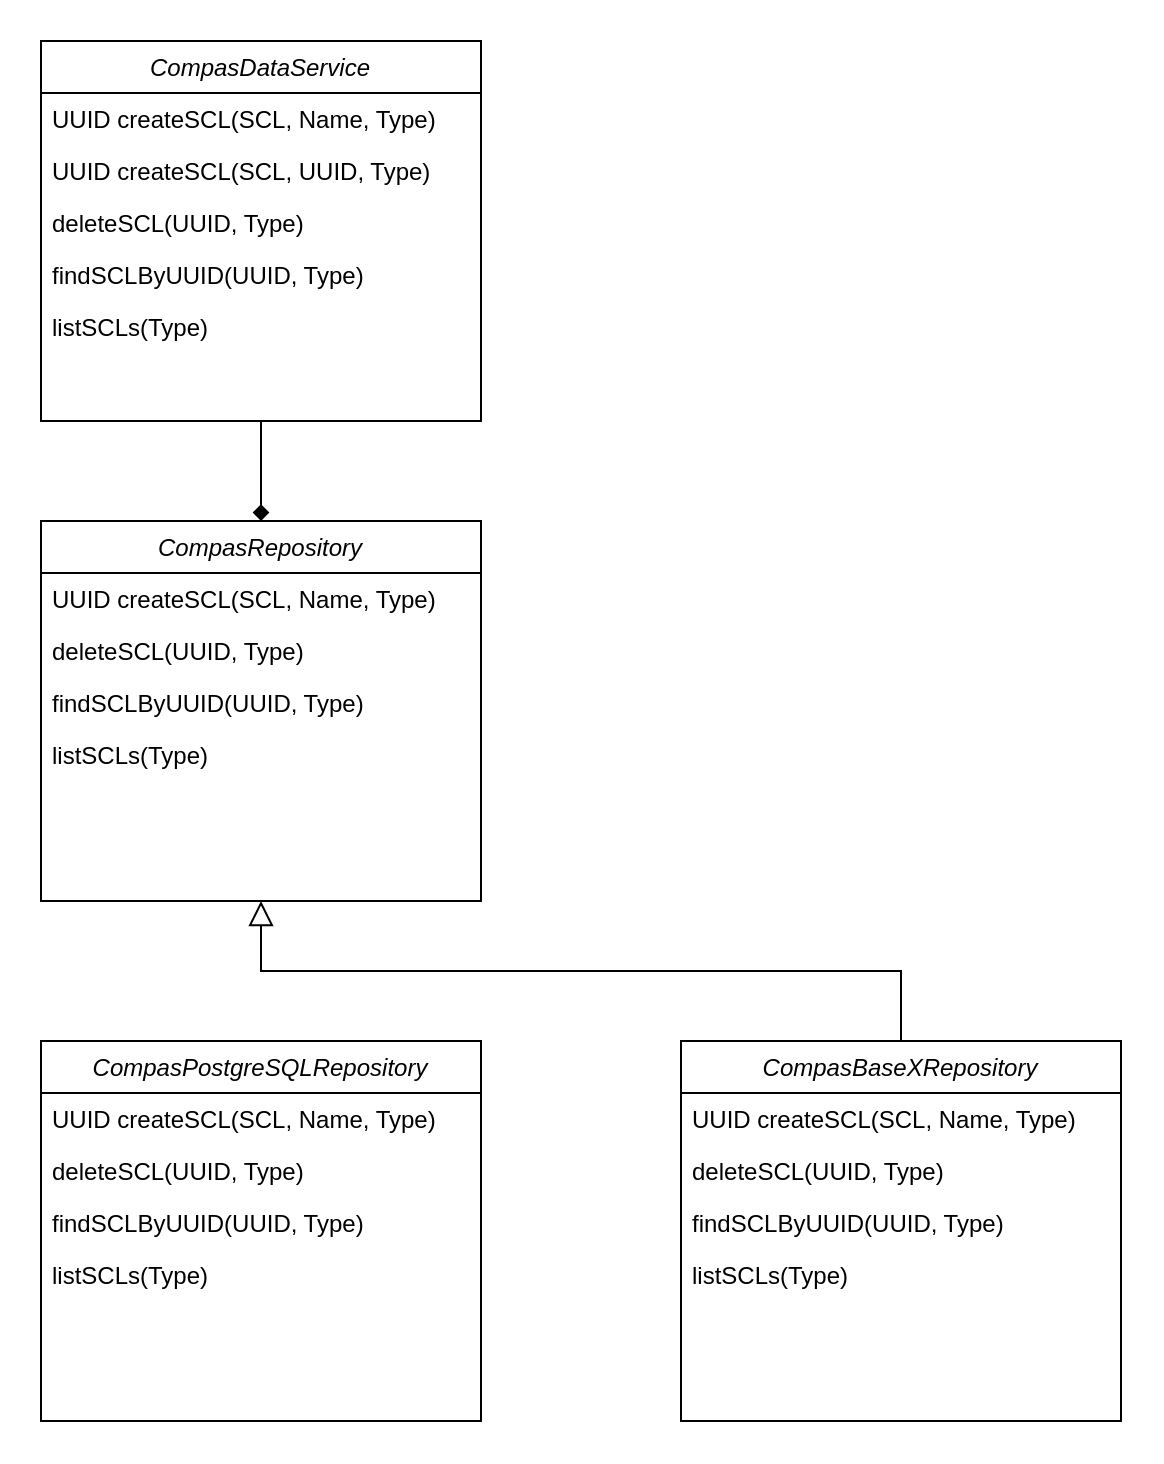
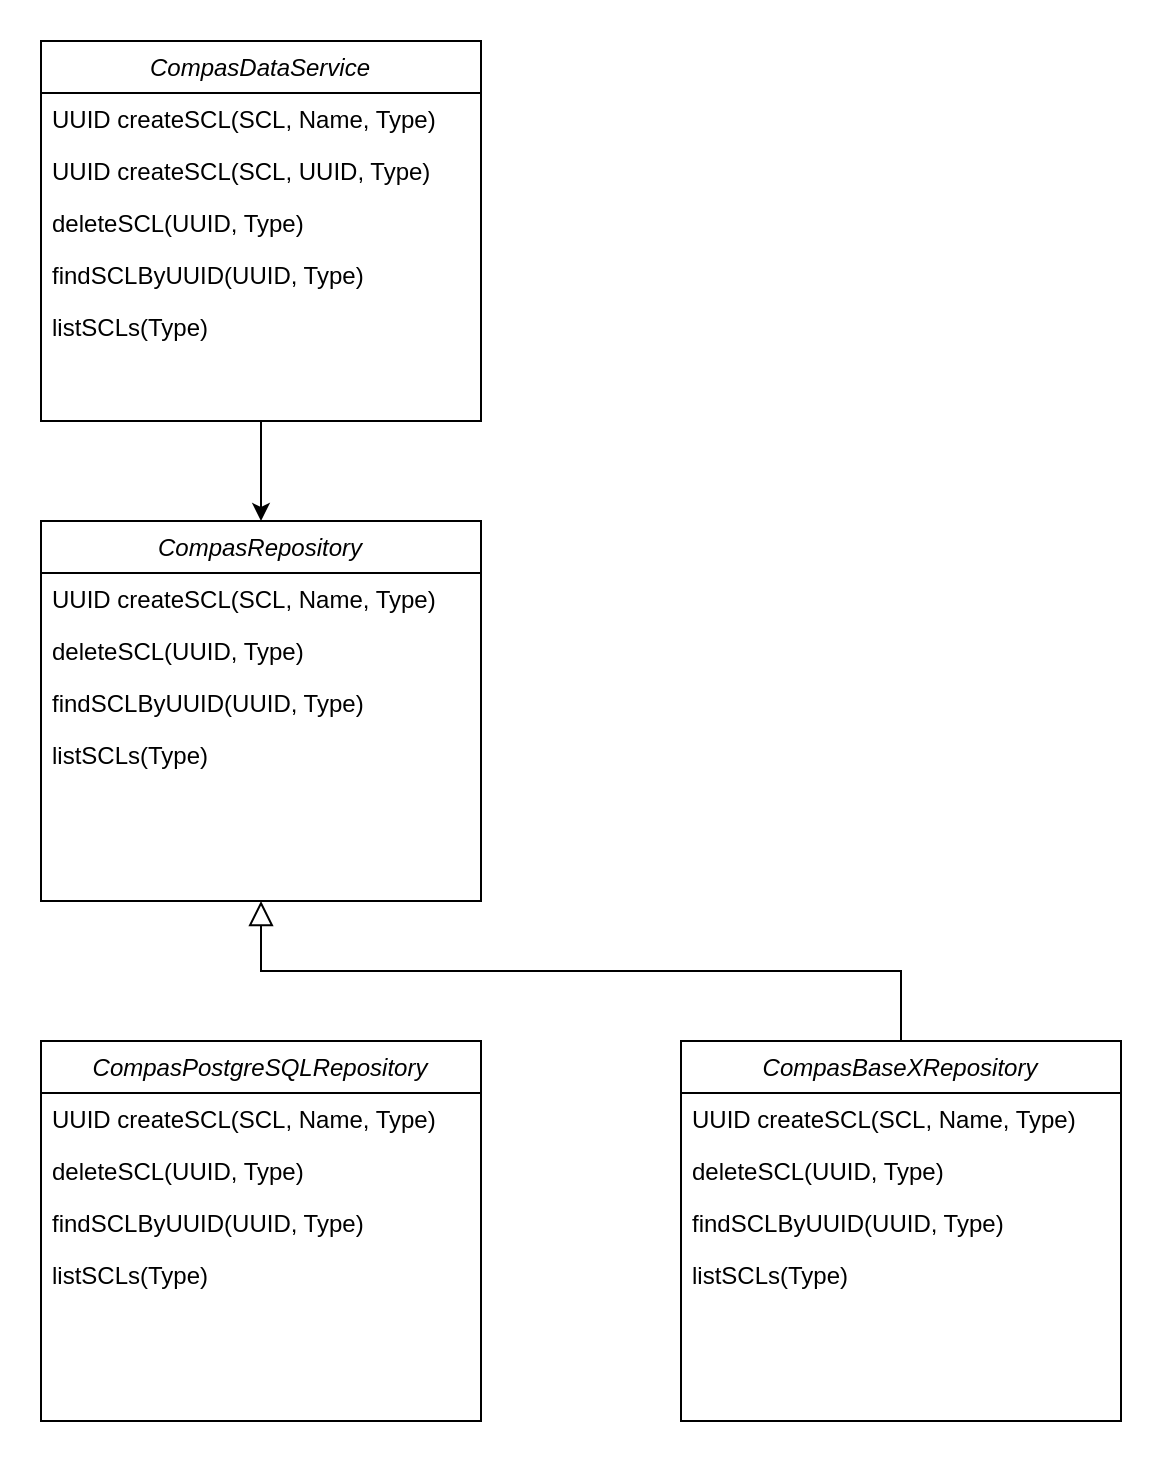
(261, 505) -> (261, 506)
